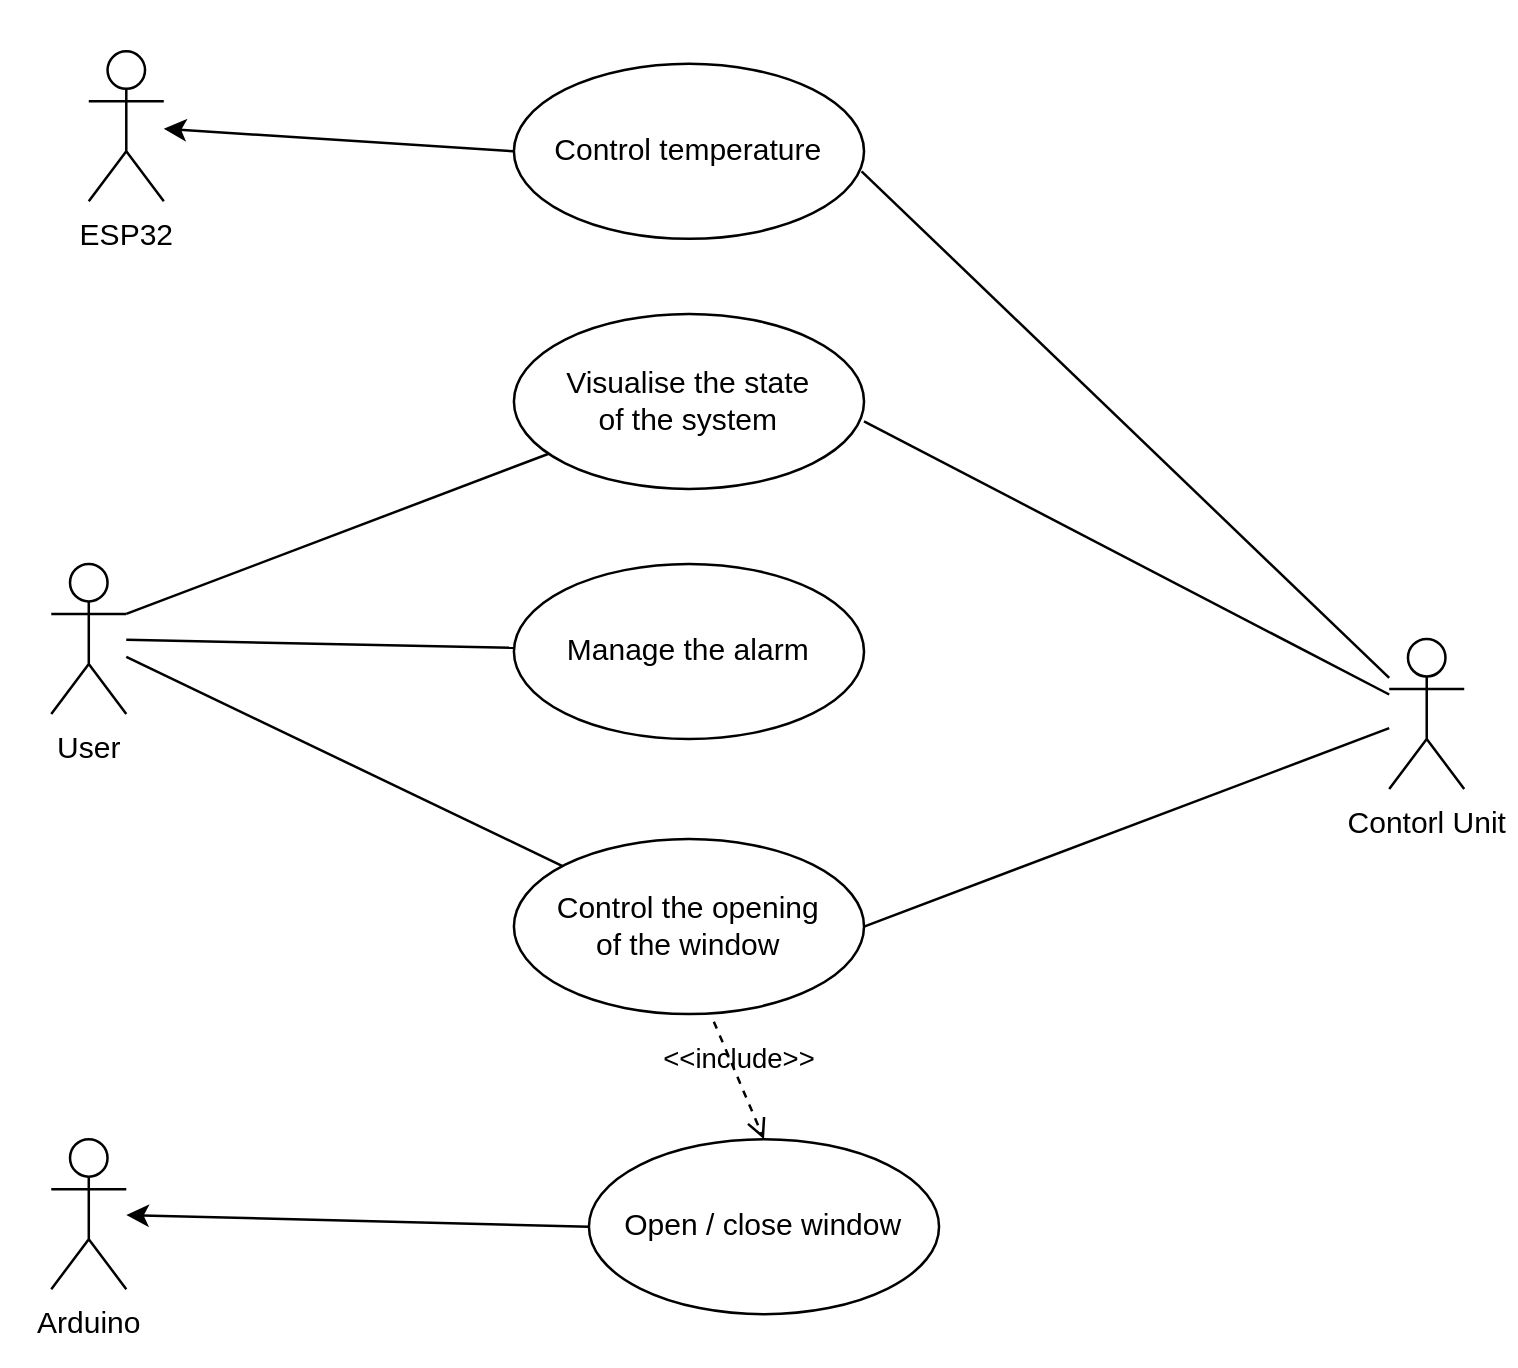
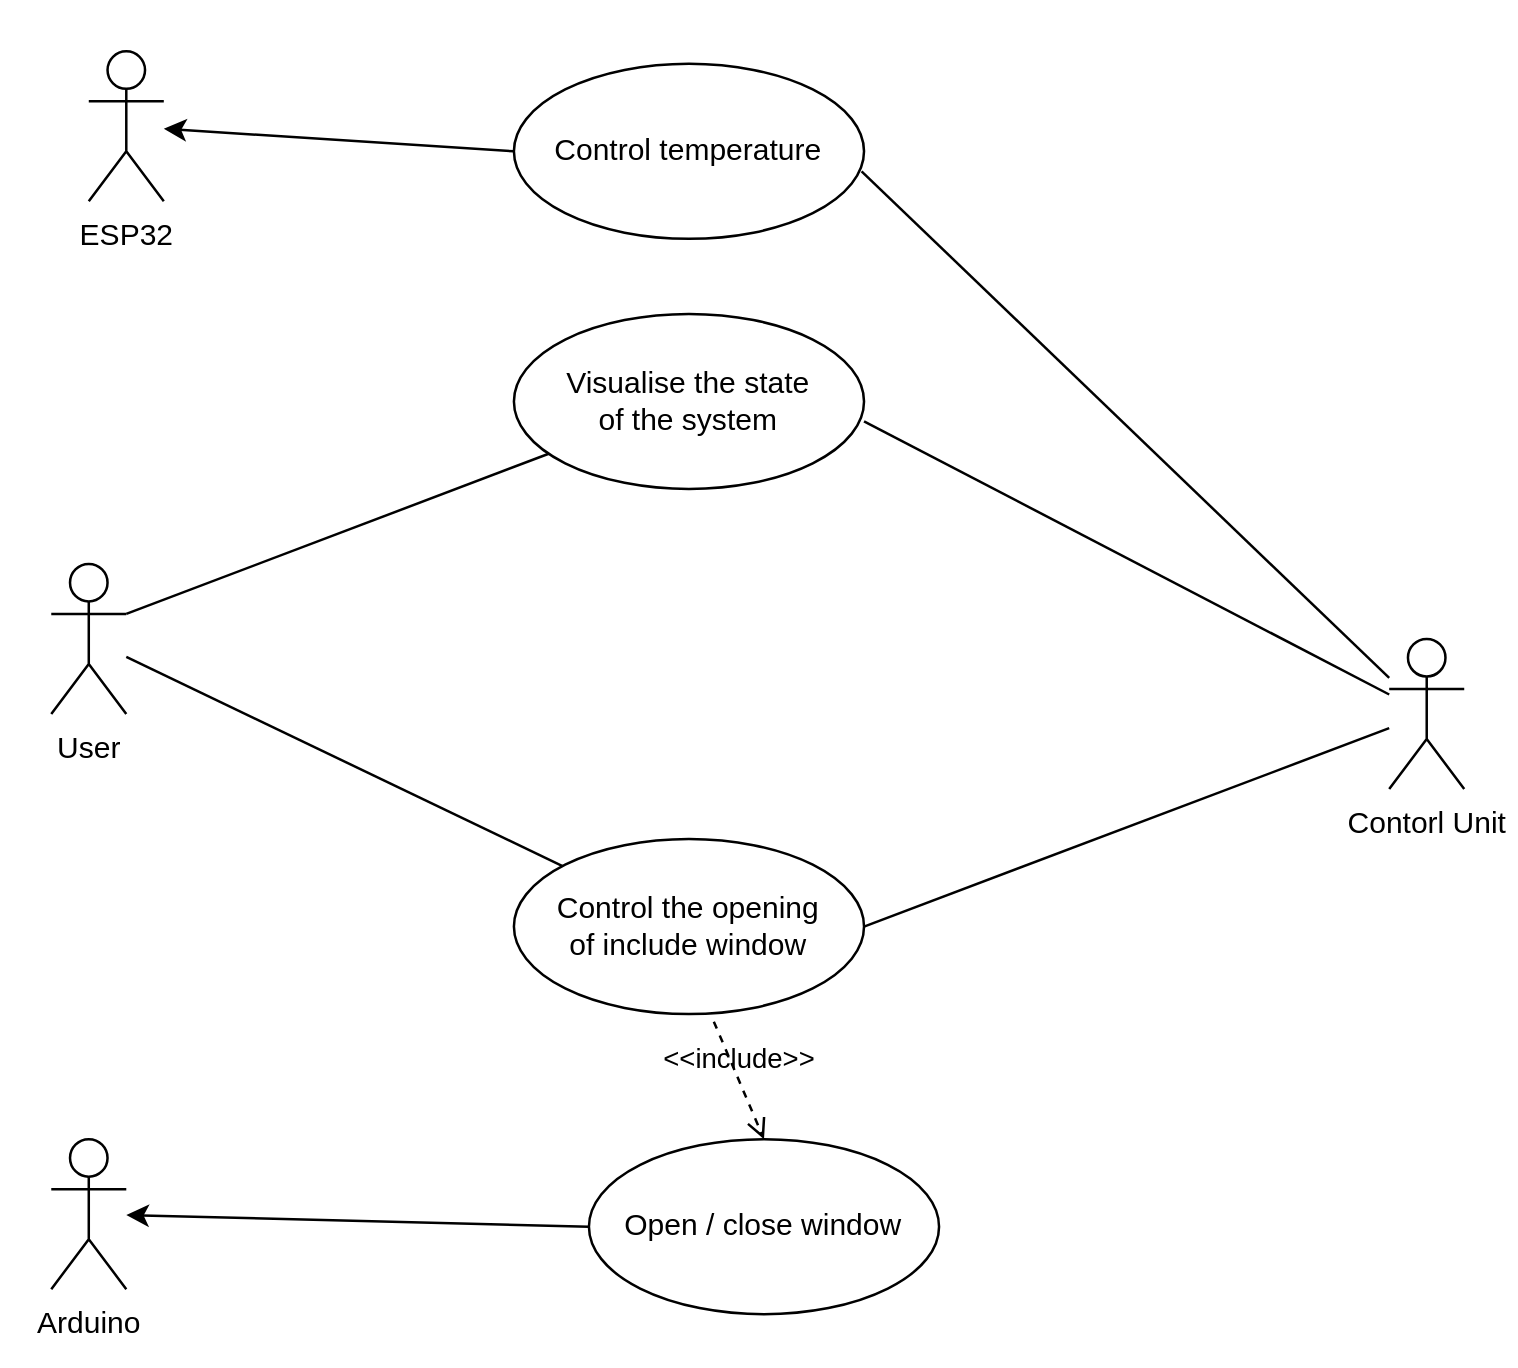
(320, 644) -> none
(689, 651) -> none
(689, 926) -> (689, 926)
